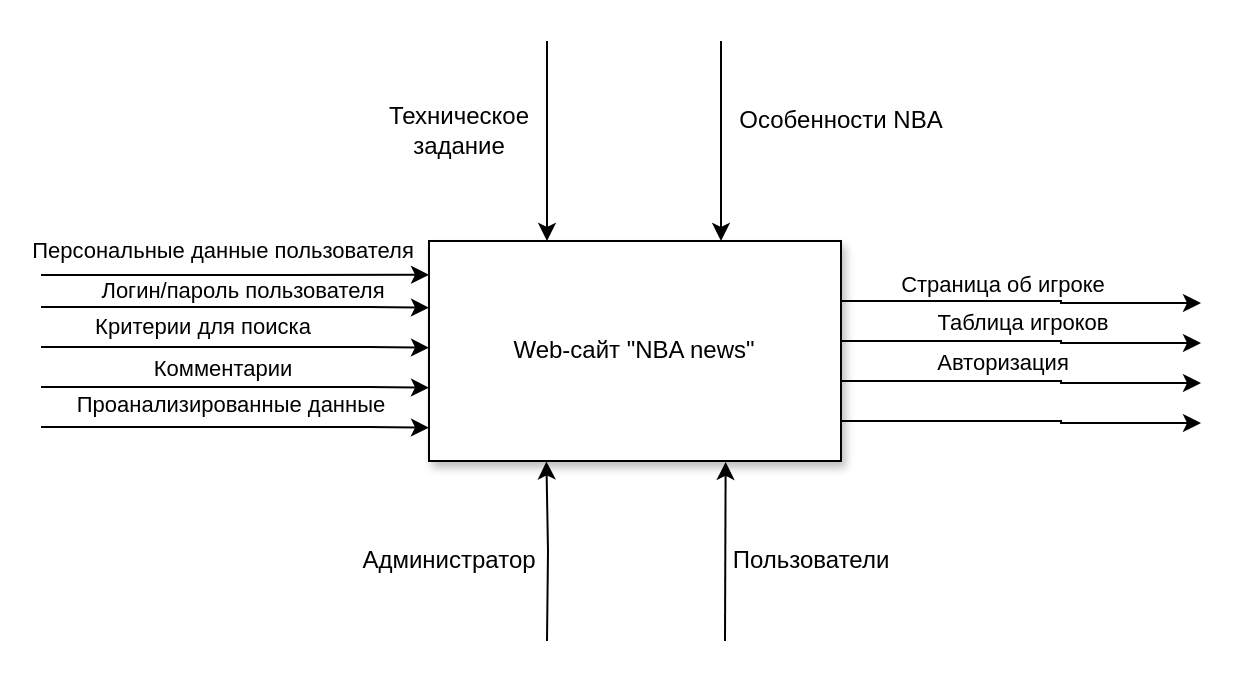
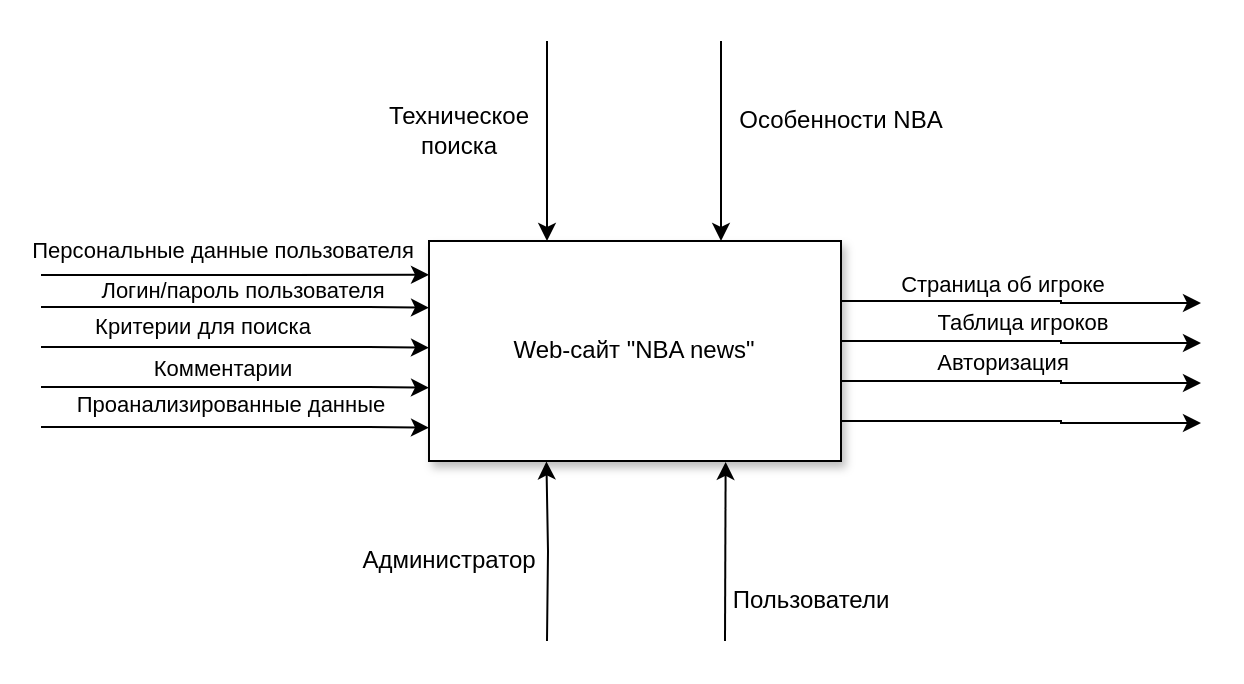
(460, 131) -> (460, 131)
(811, 561) -> (811, 601)
